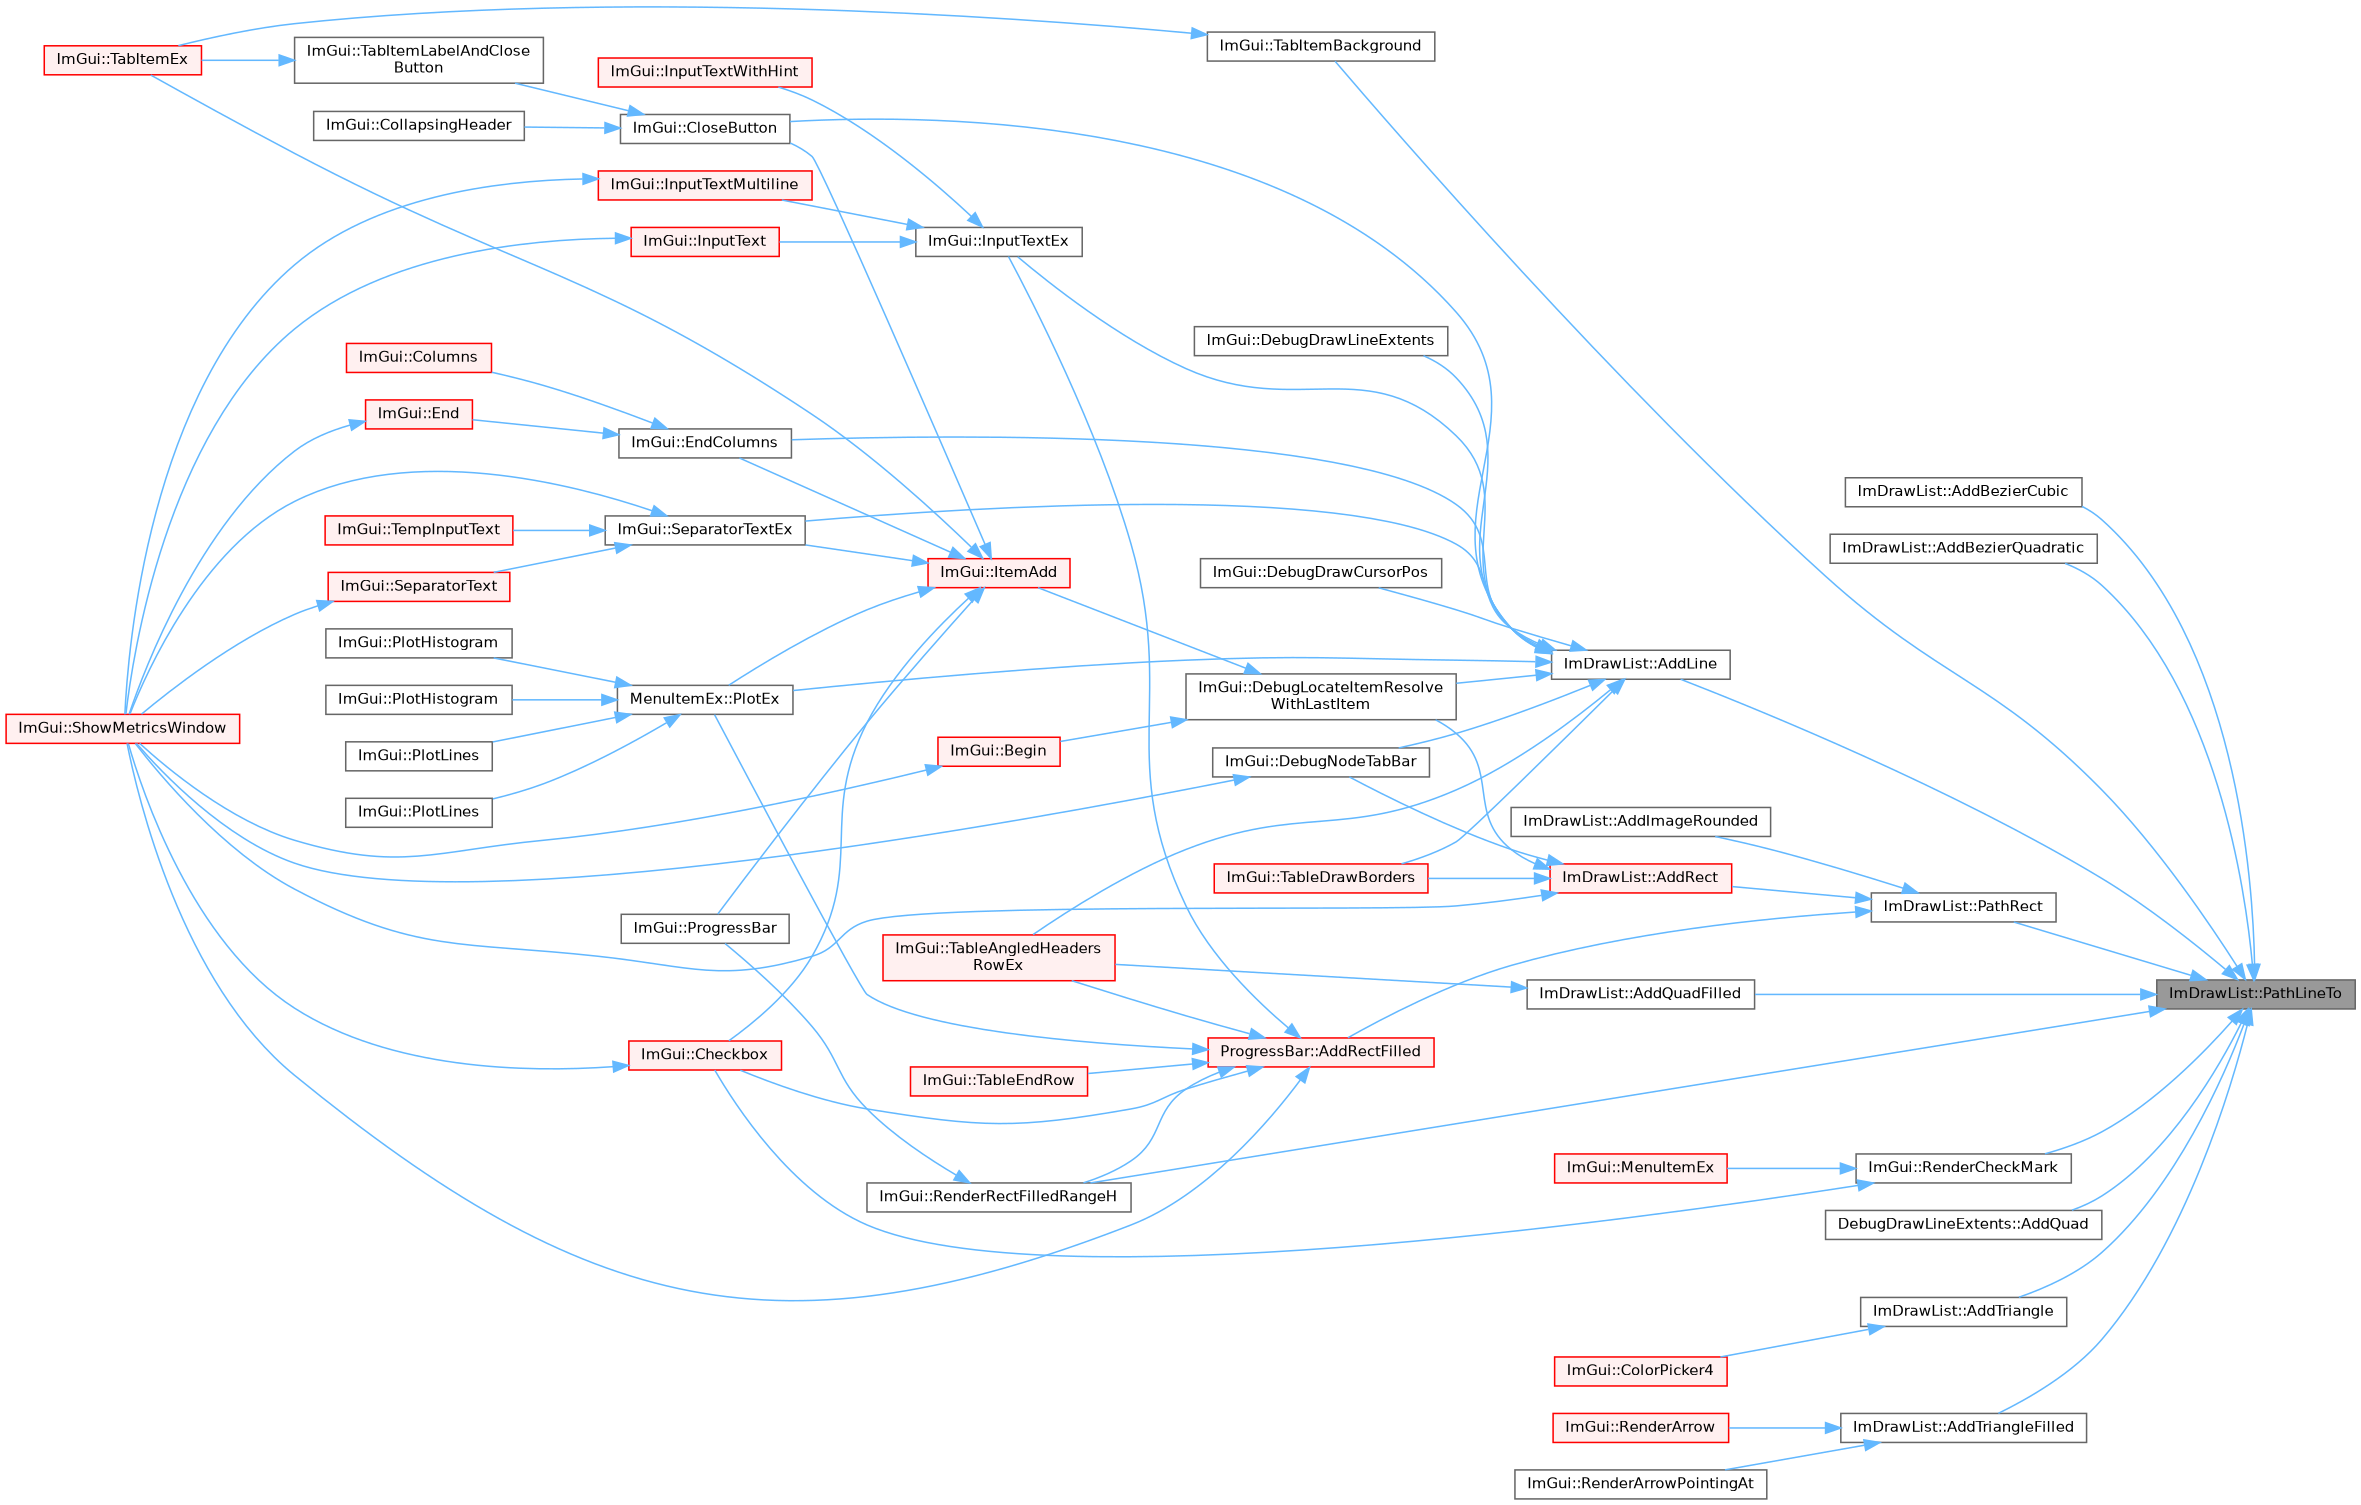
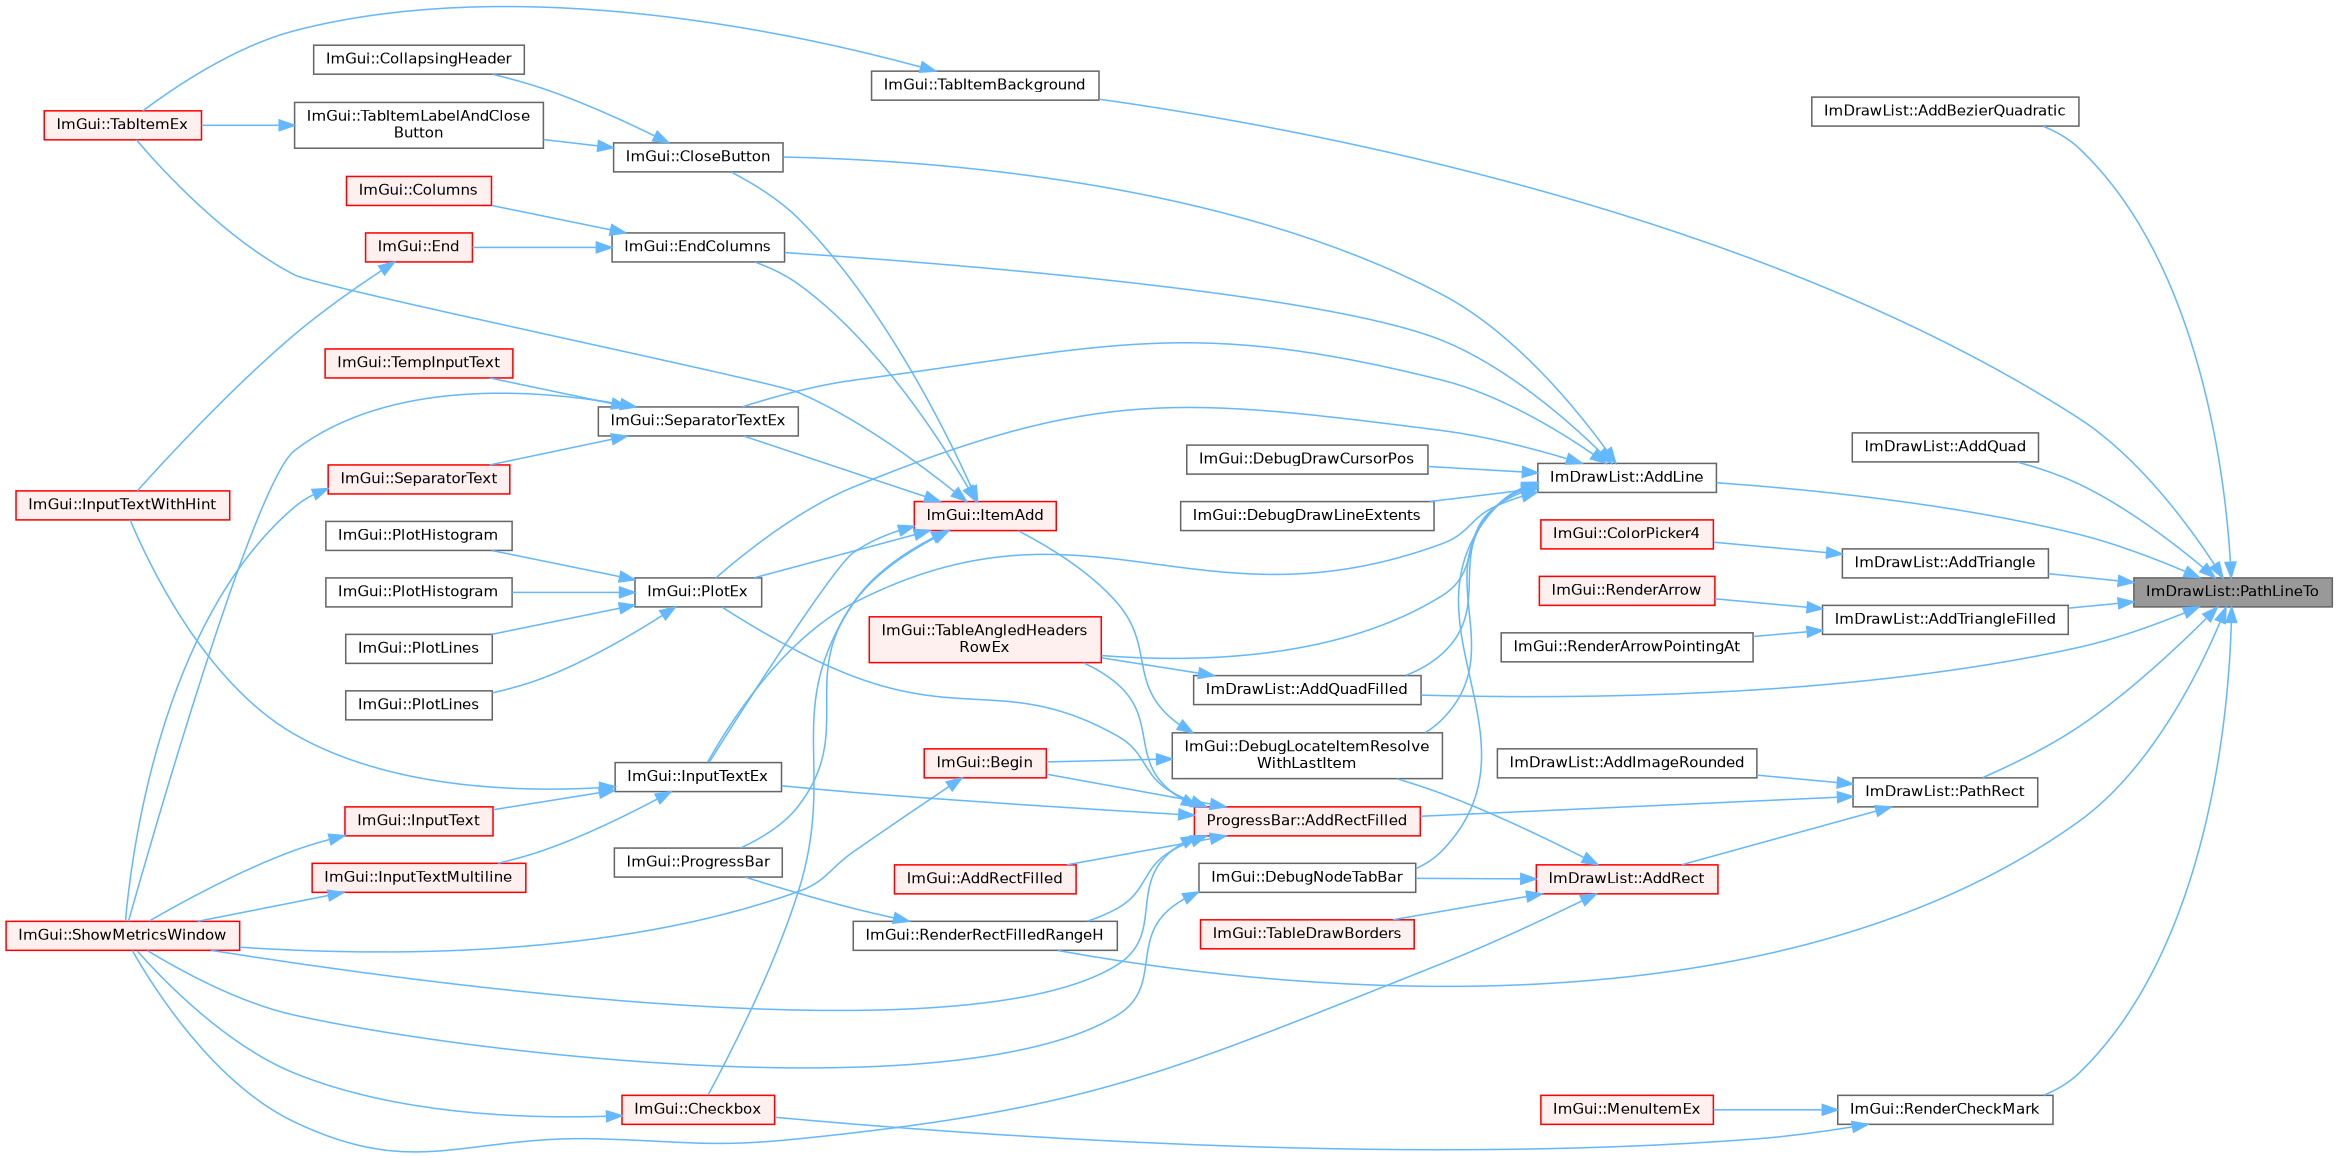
(1964, 492) -> none
(211, 545) -> (252, 373)
none -> (792, 634)
(705, 700) -> (698, 592)
(1515, 787) -> (1453, 641)
(999, 1081) -> (985, 879)
(994, 1123) -> (1129, 789)
(1964, 1225) -> (1945, 447)
